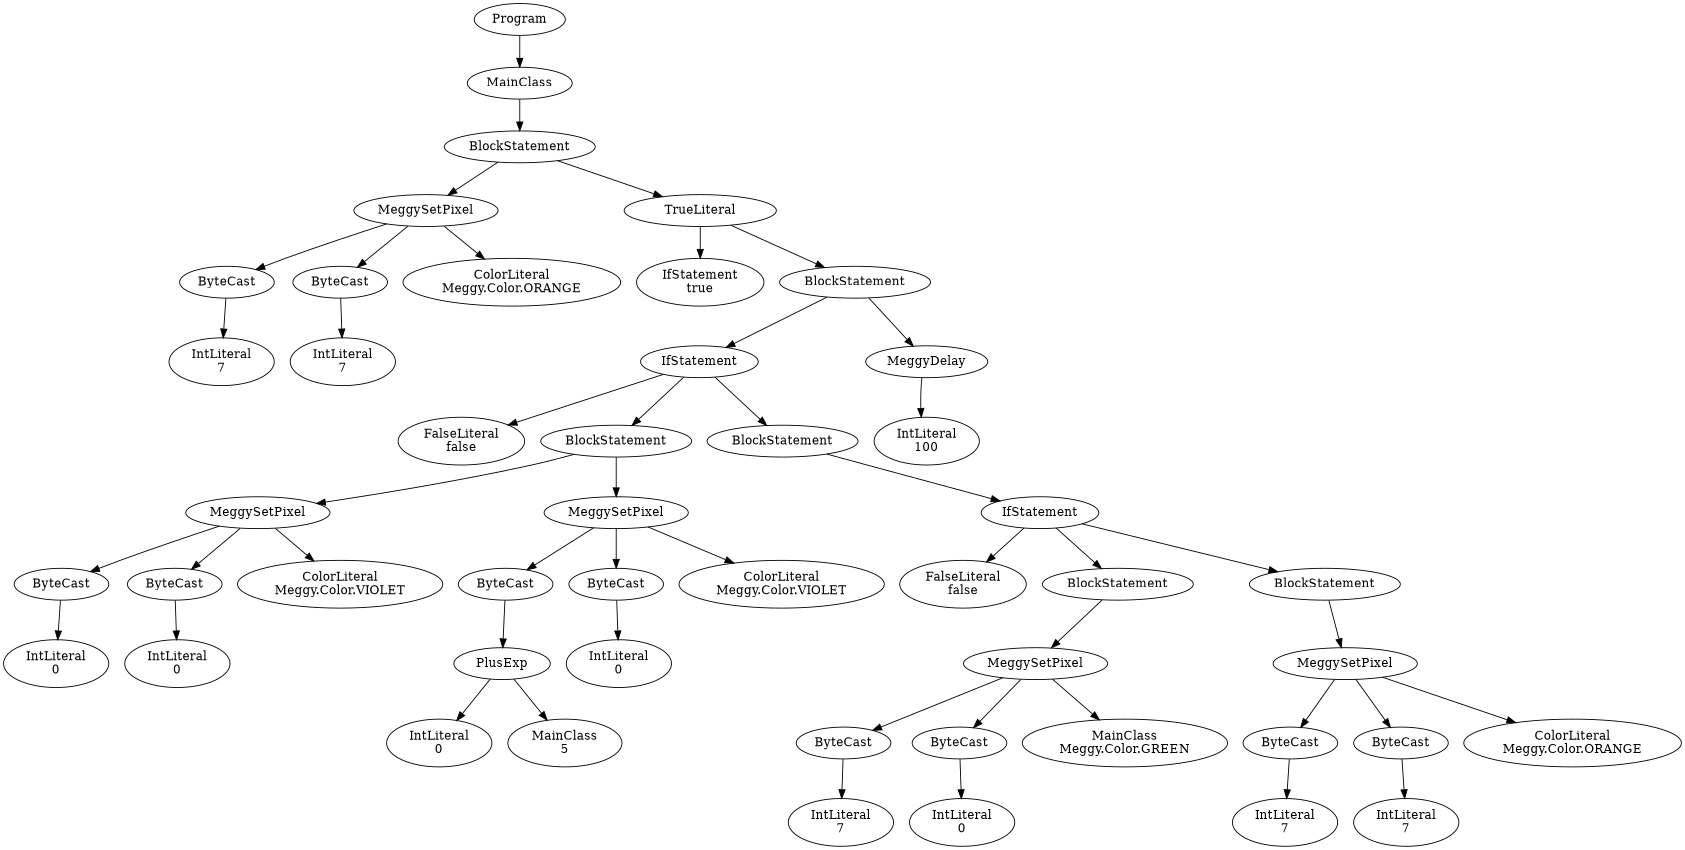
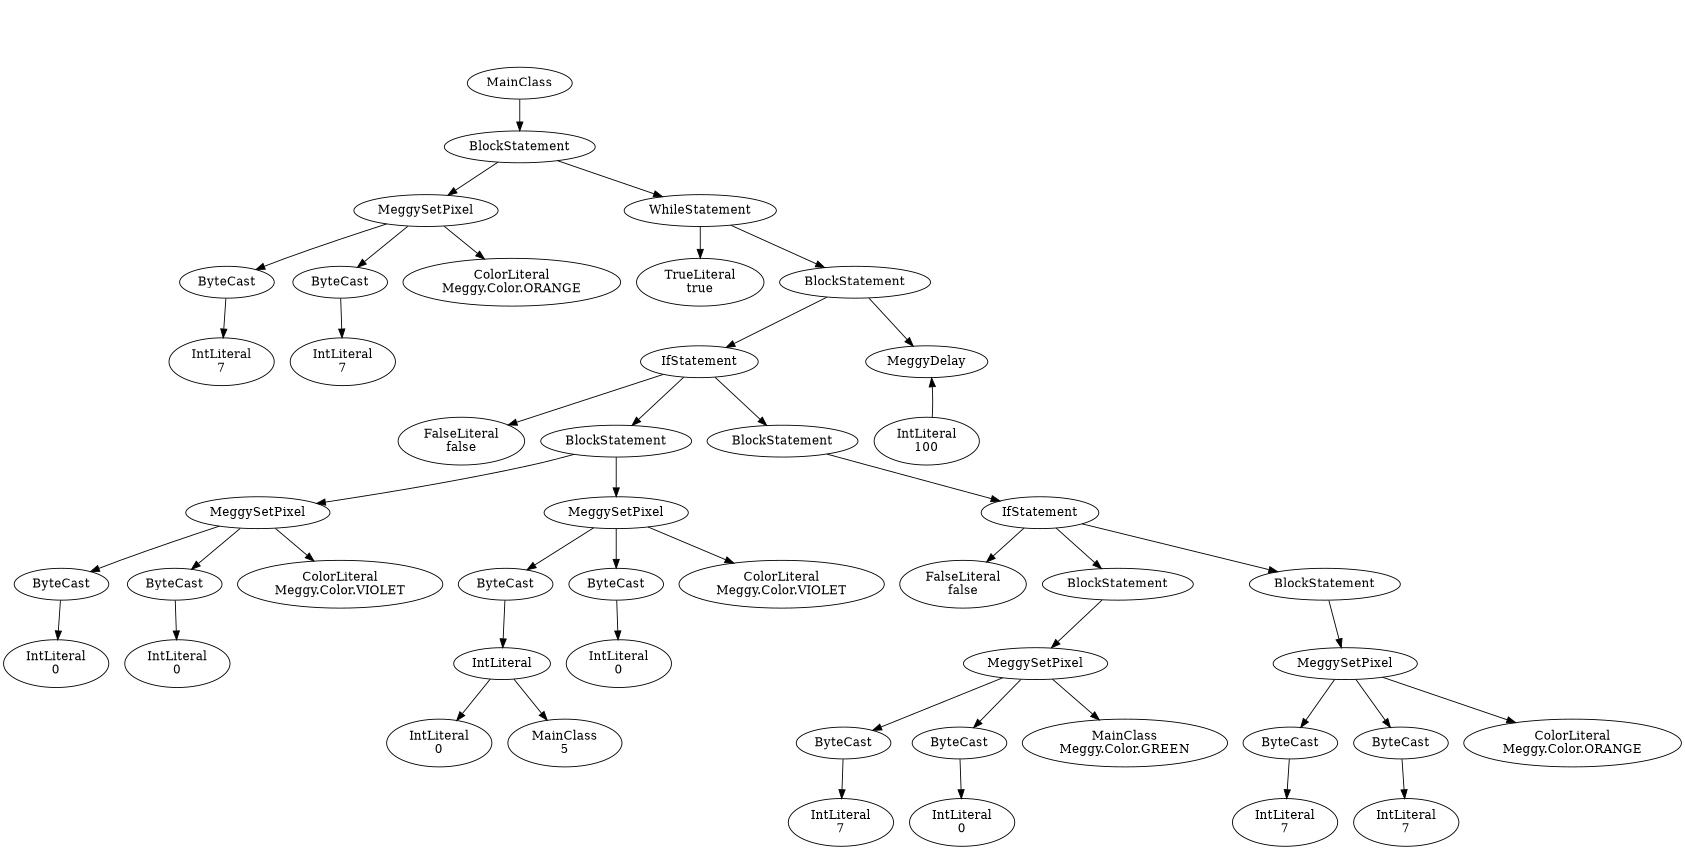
(520, 19) -> none
(700, 211) -> (700, 211)
(700, 282) -> (700, 282)
(921, 393) -> (933, 402)
(502, 664) -> (502, 664)
